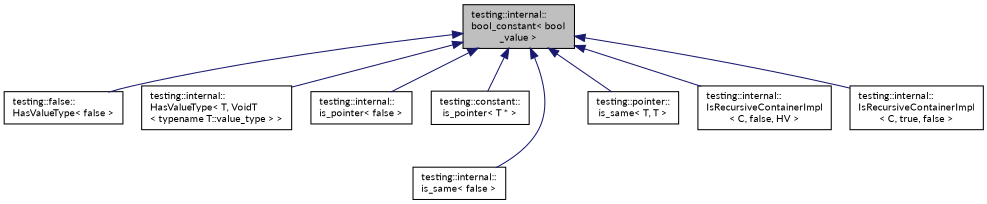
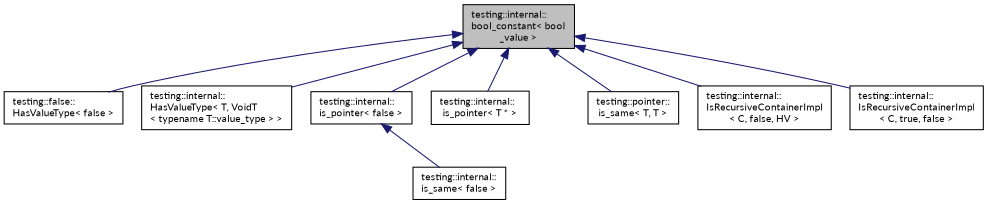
(480, 108) -> (480, 108)
(542, 122) -> (415, 149)
